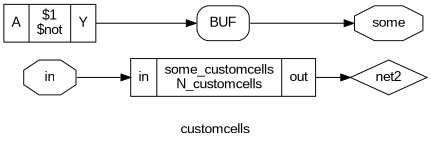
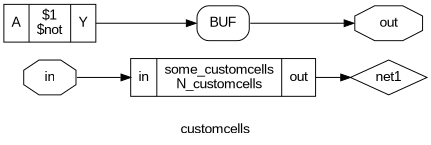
(389, 23) -> (389, 23)
(389, 77) -> (389, 77)
